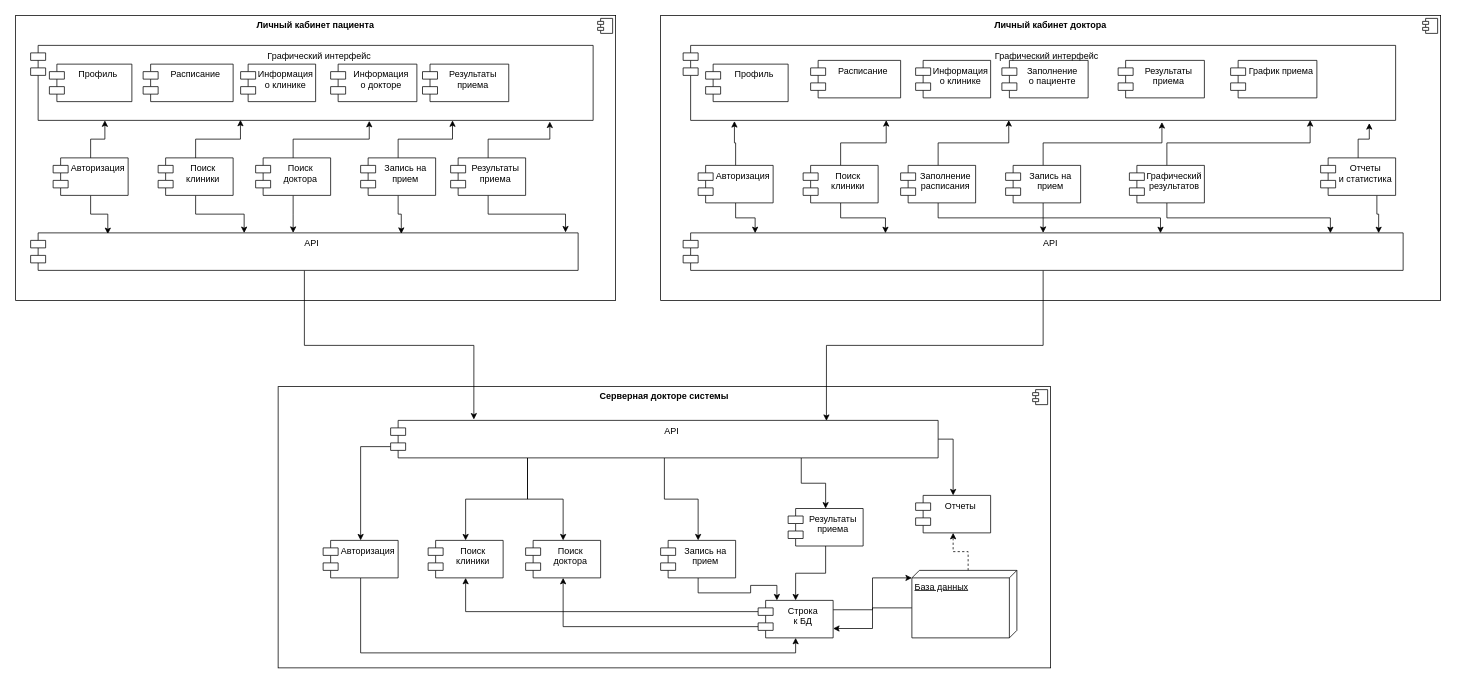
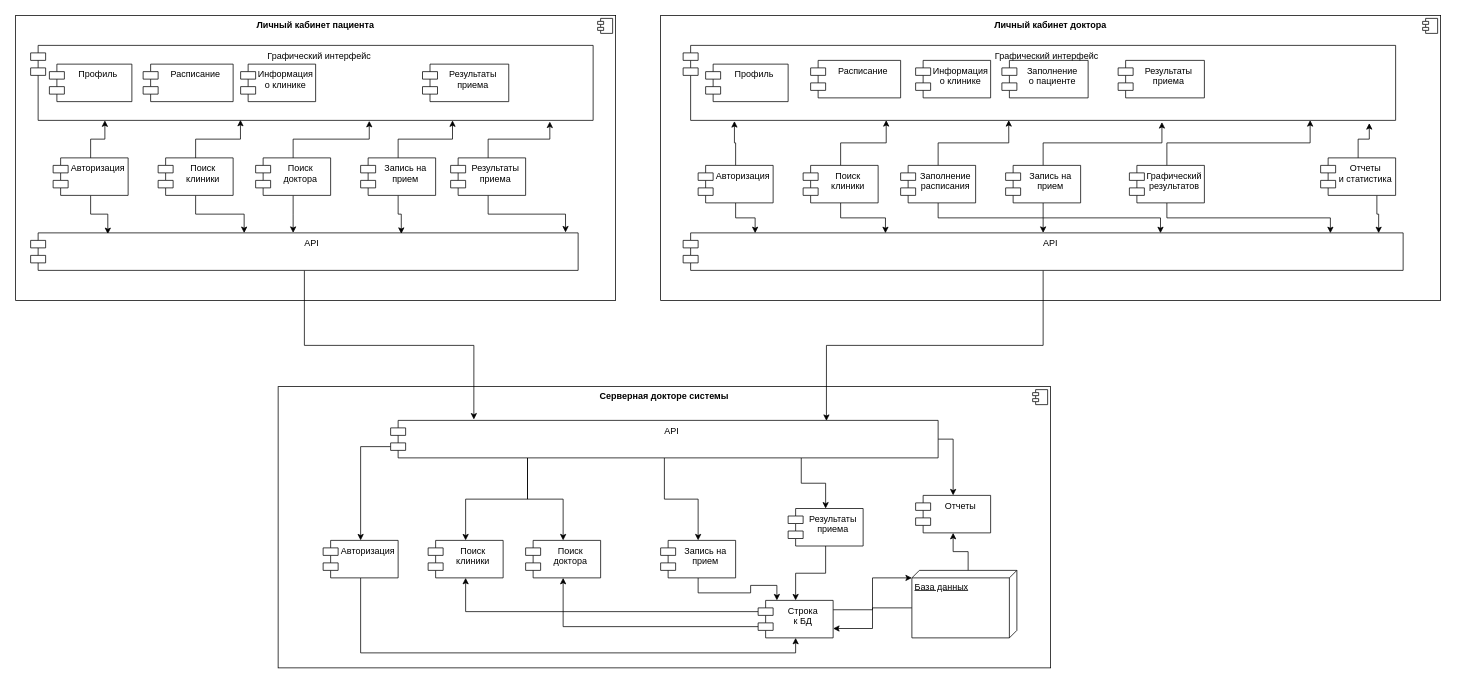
(1274, 79) -> none
(374, 83) -> none
(963, 552) -> (963, 552)
